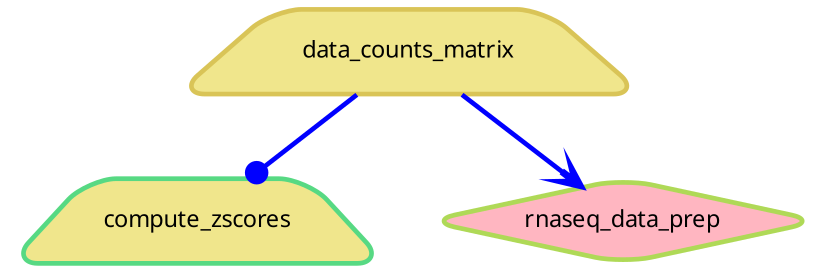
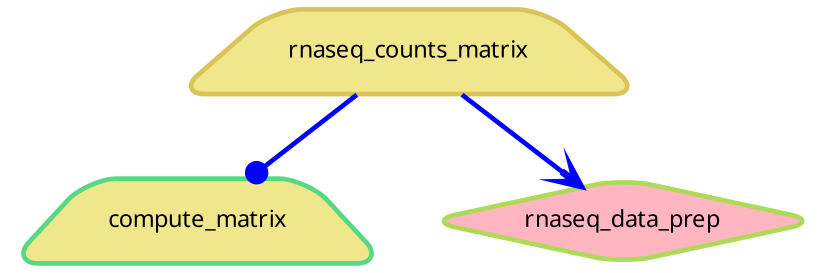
(409, 52) -> (409, 52)
(198, 221) -> (198, 221)
